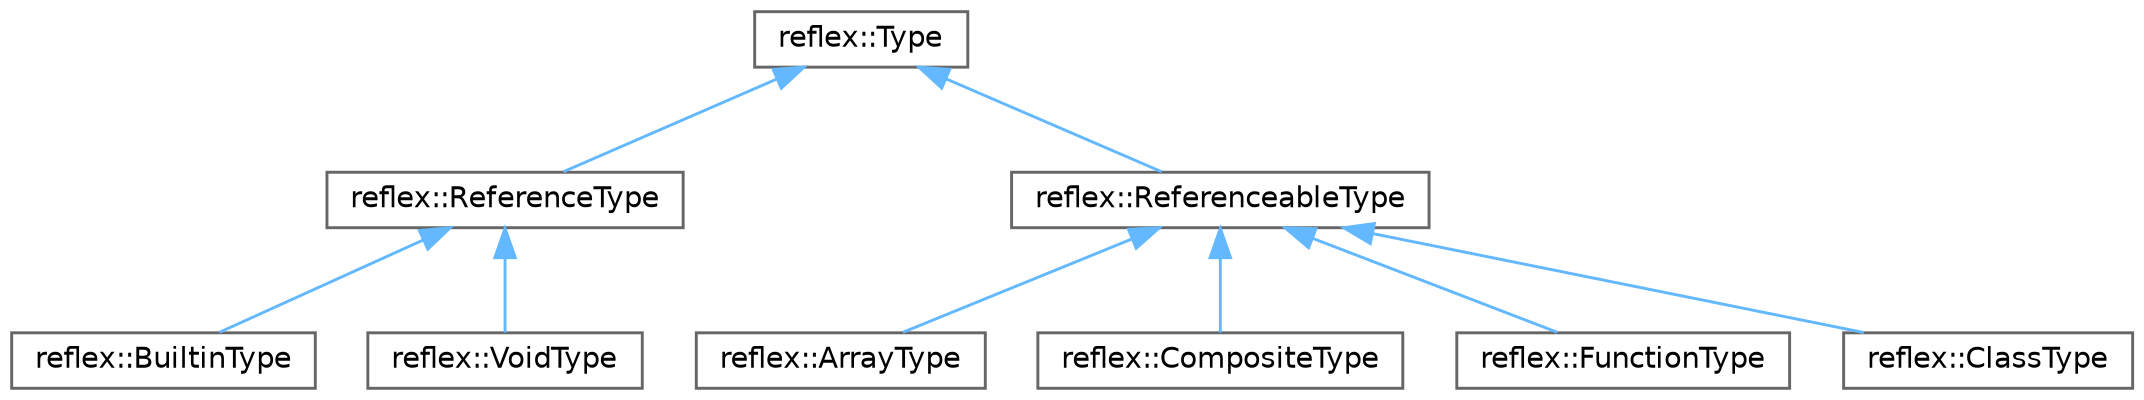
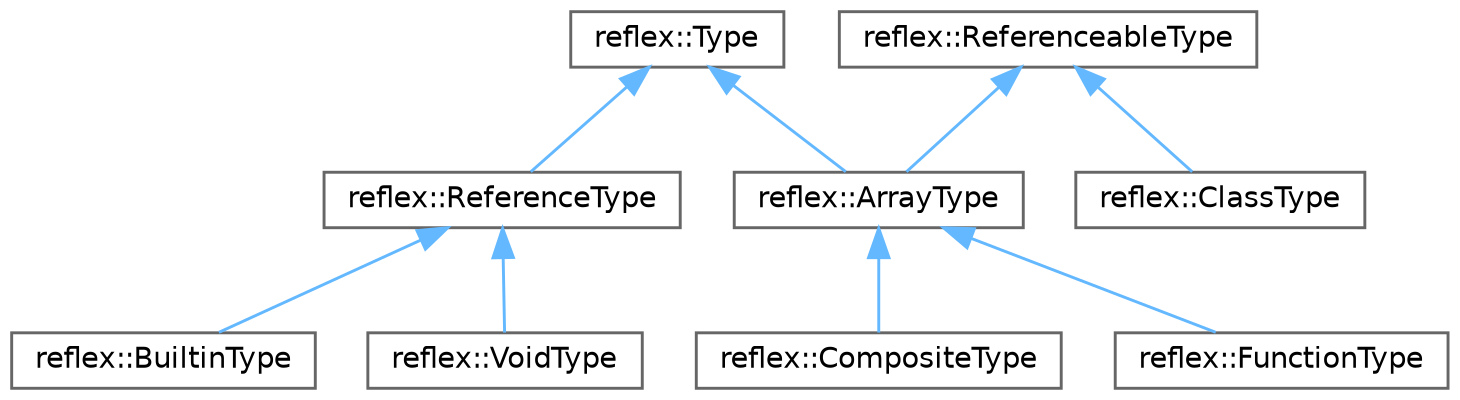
(1054, 125) -> (789, 128)
(1435, 285) -> (1094, 285)
(1220, 295) -> (879, 295)
